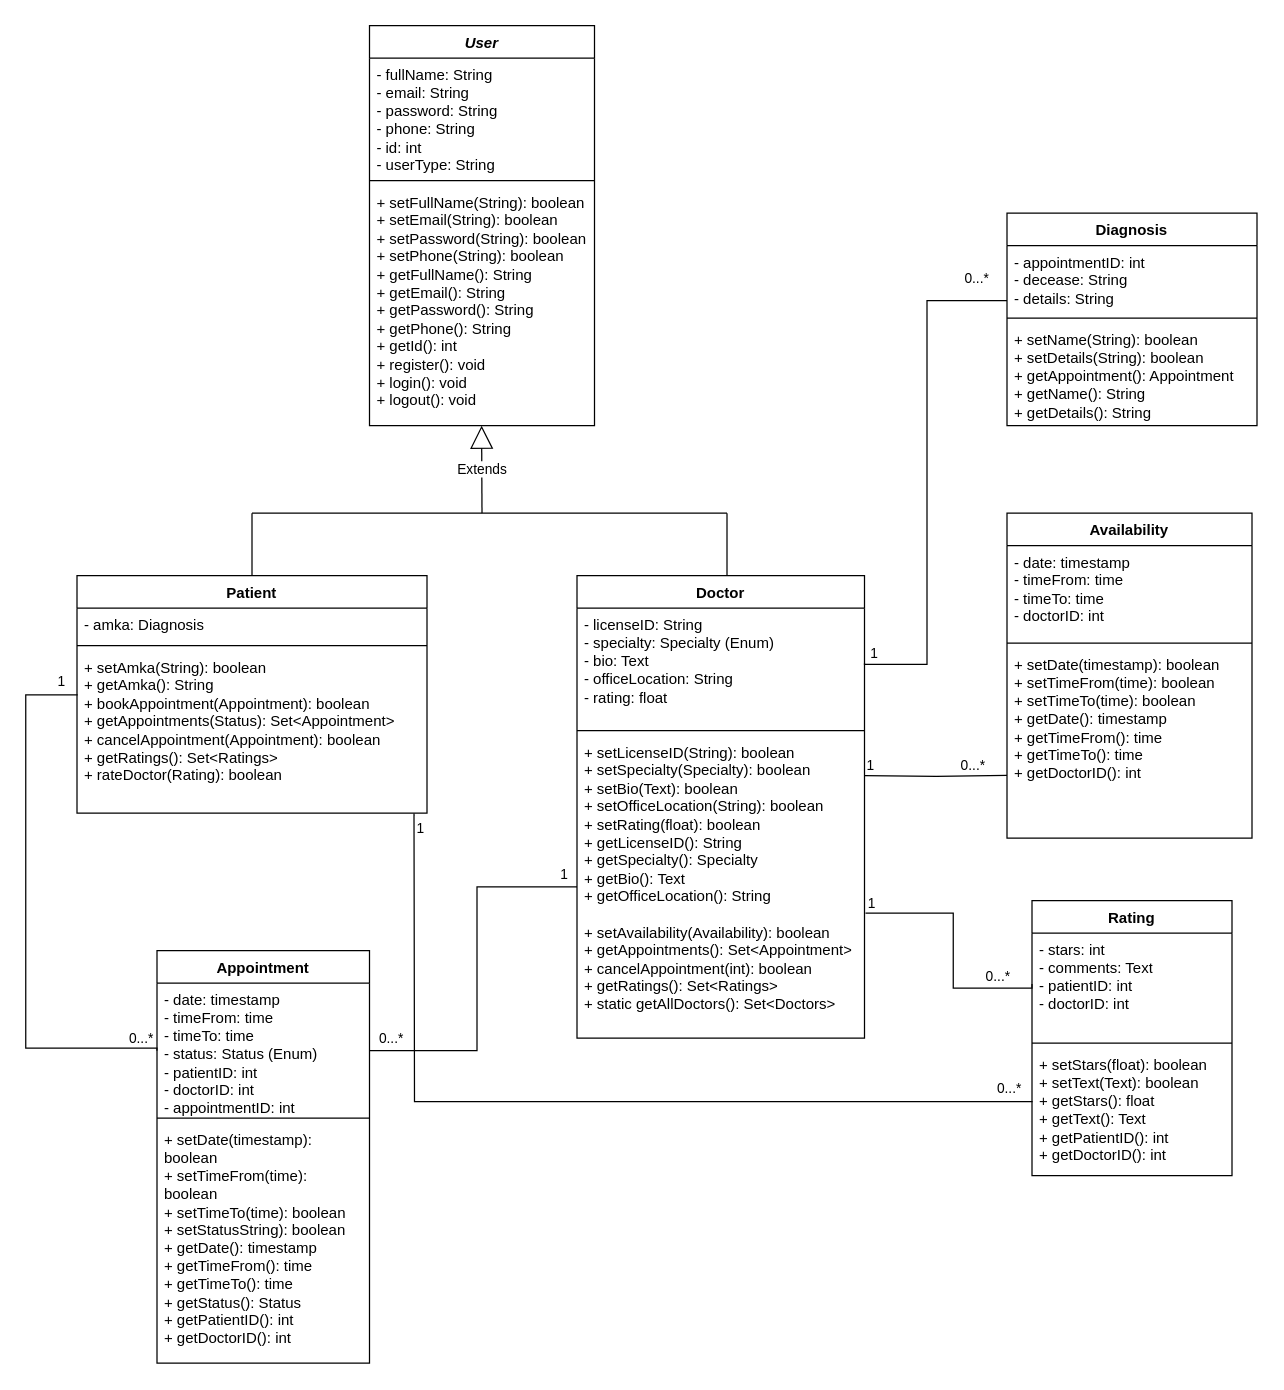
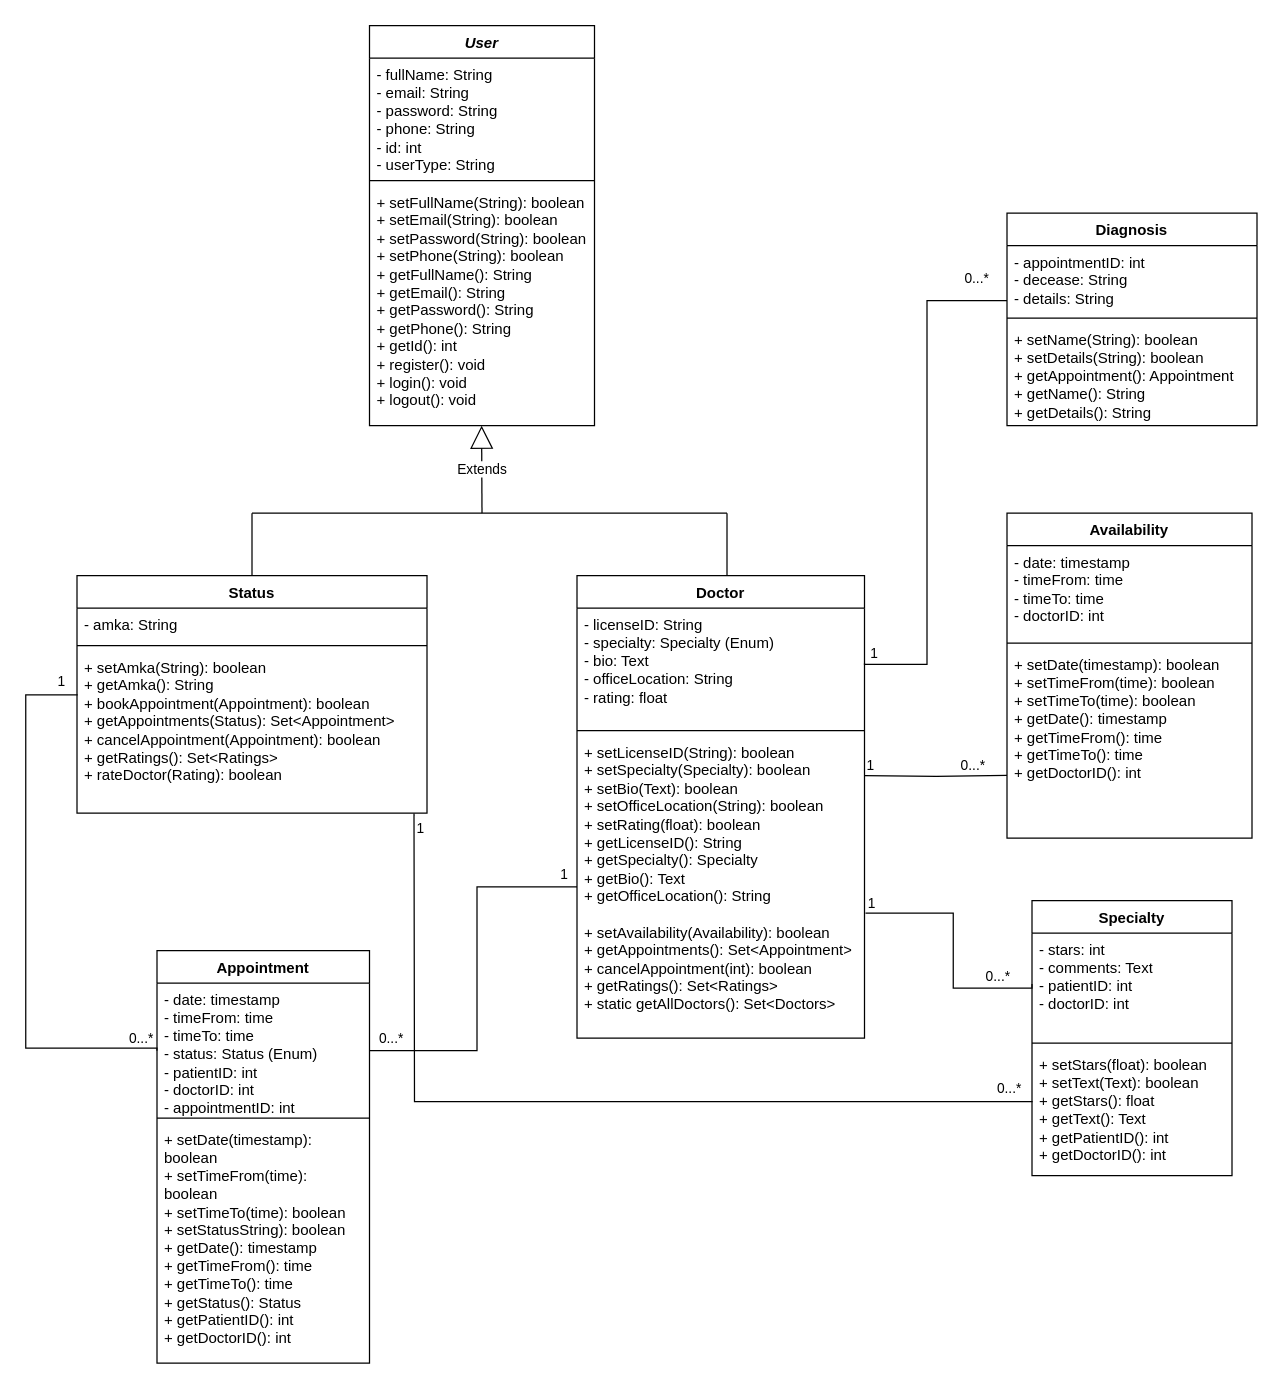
(252, 593) -> (252, 593)
(146, 626) -> (135, 626)
(1132, 918) -> (1132, 918)
